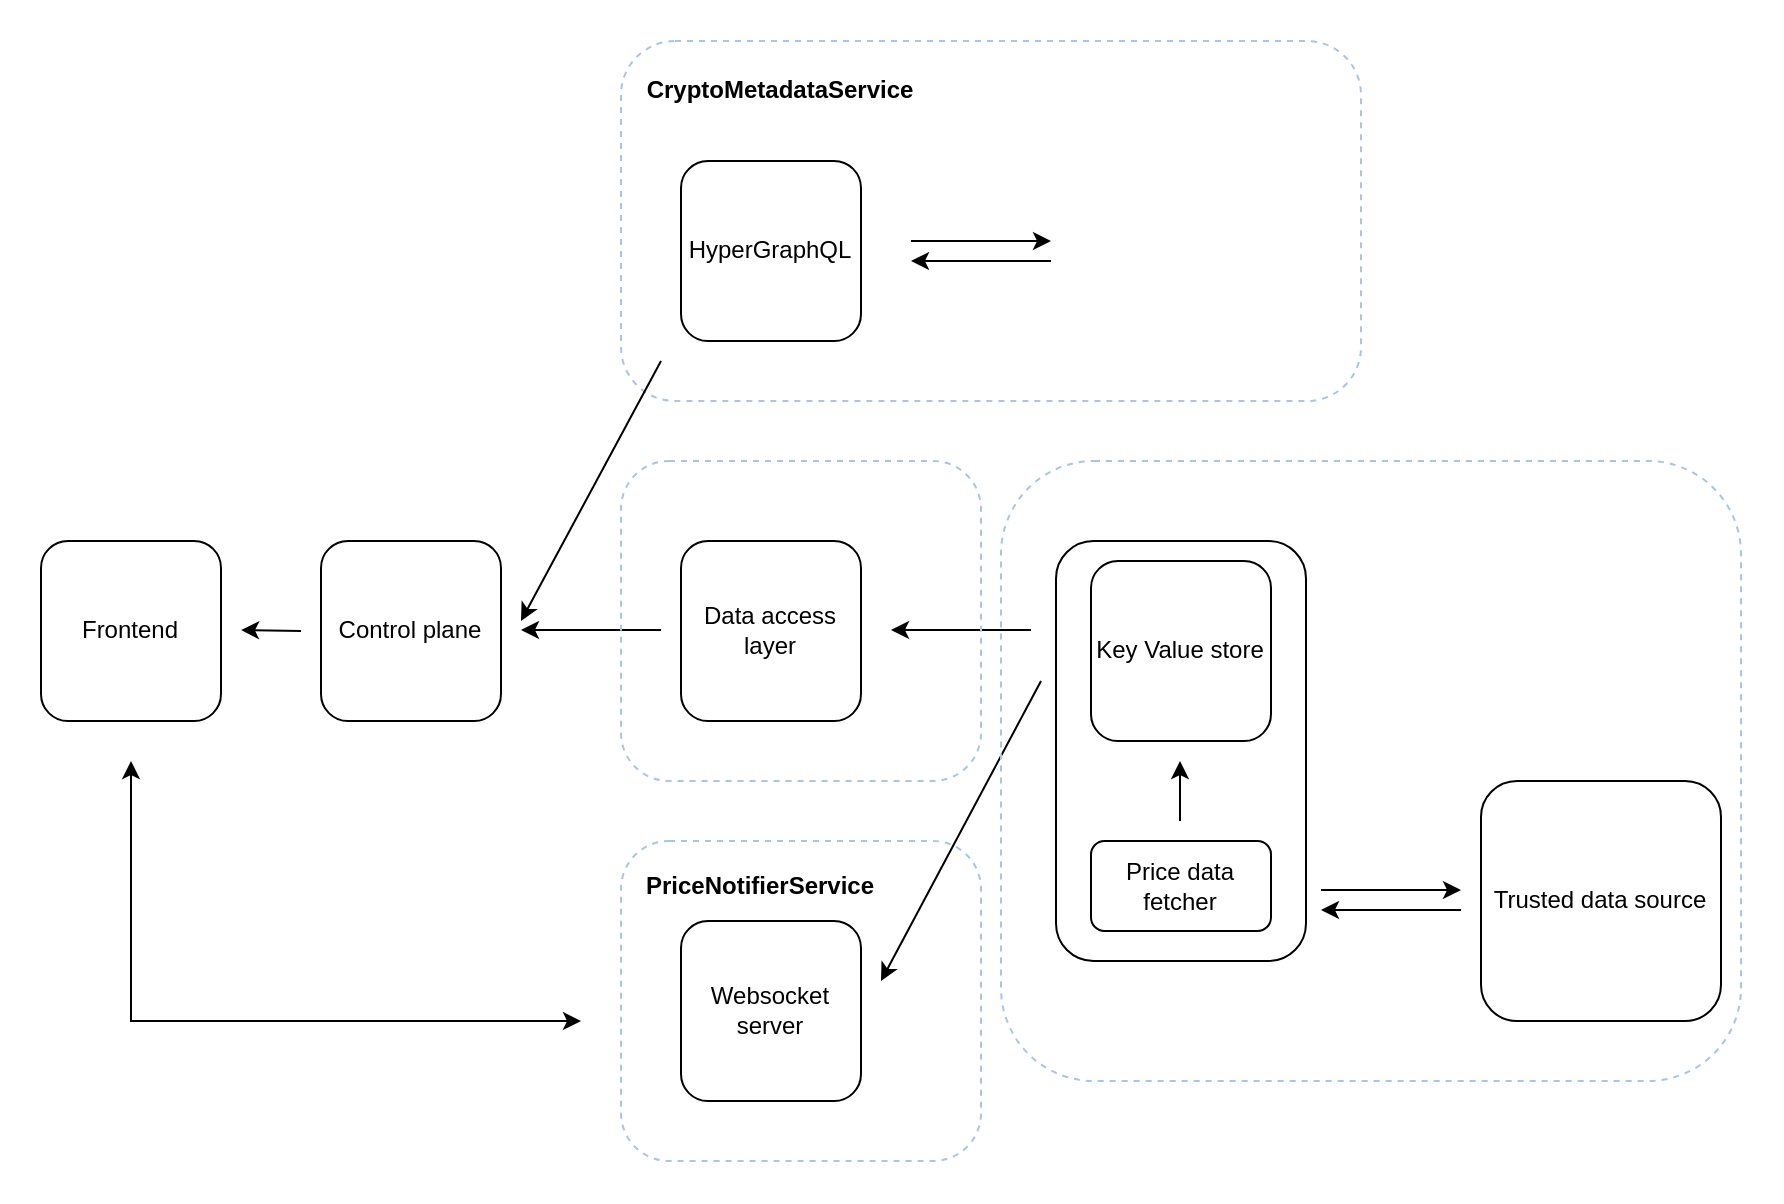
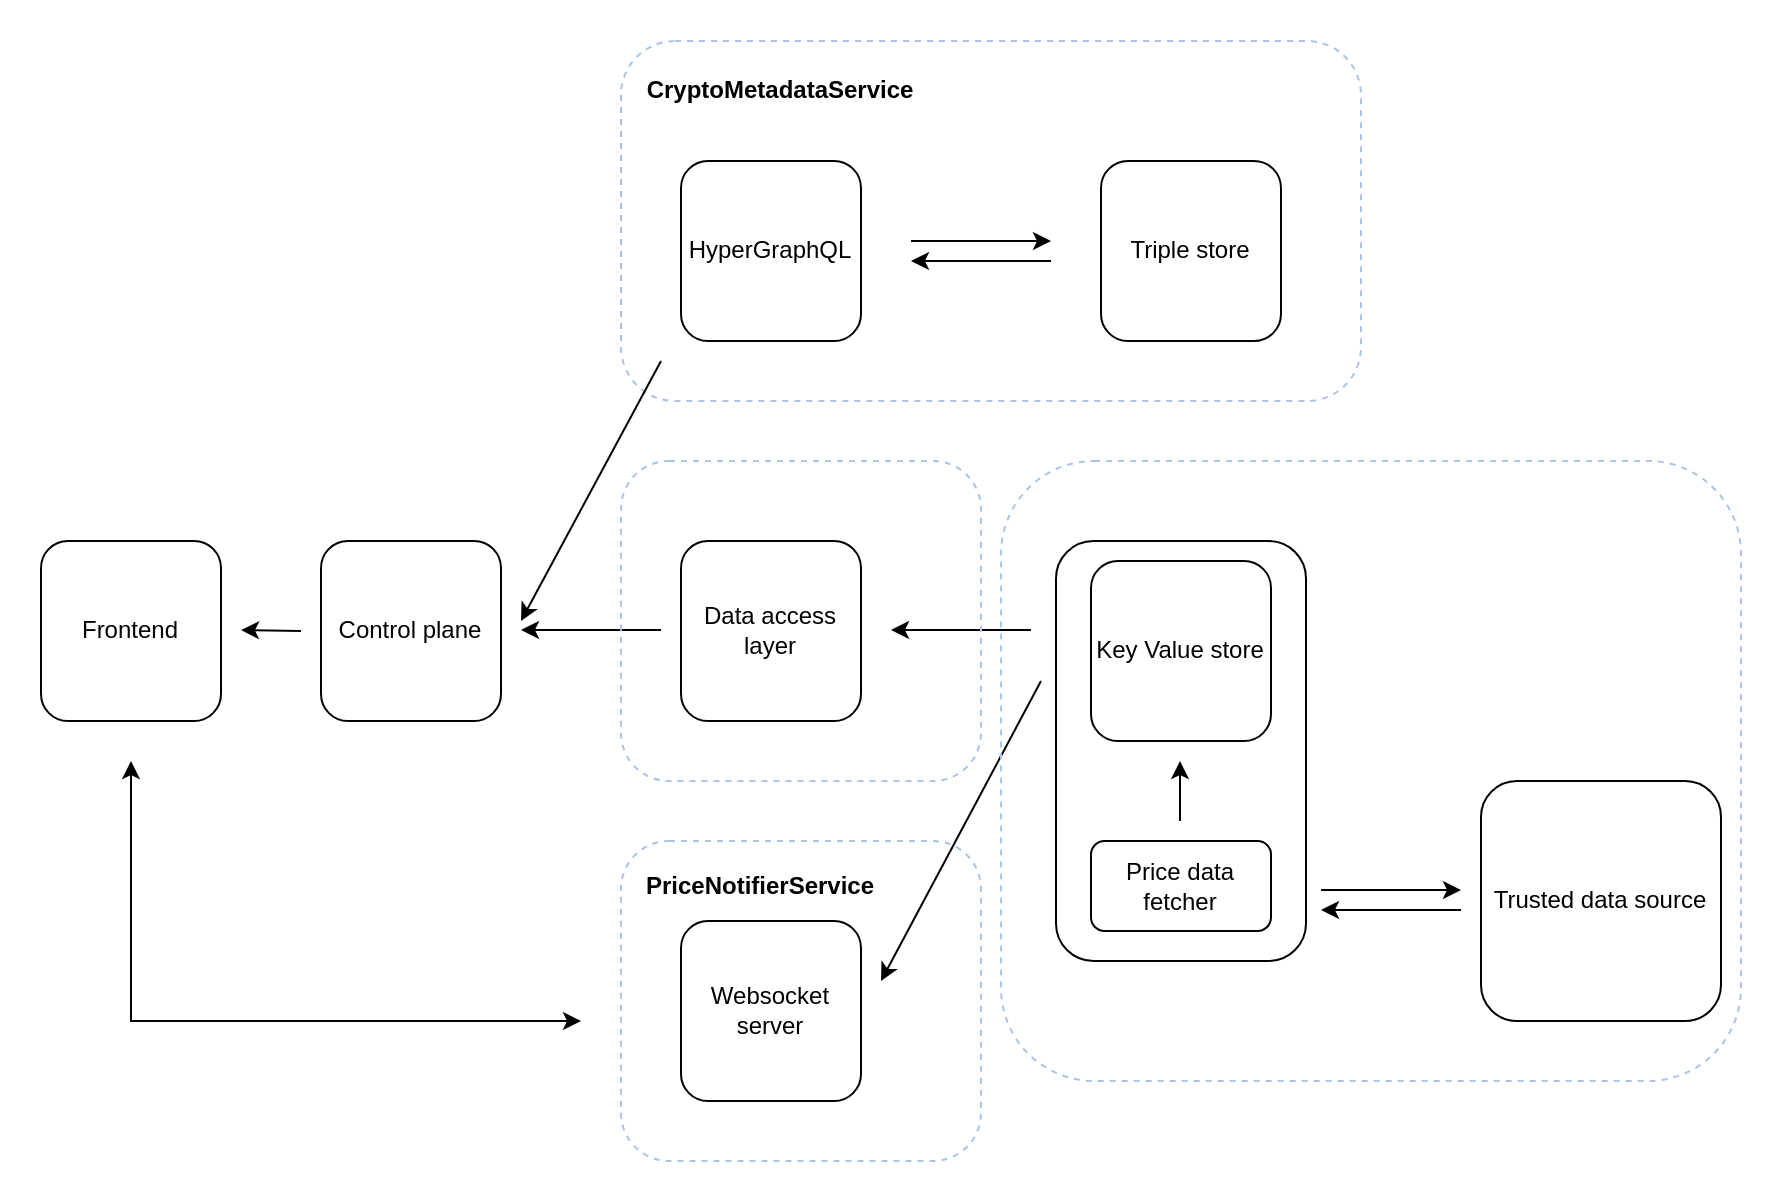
none -> (1191, 251)
